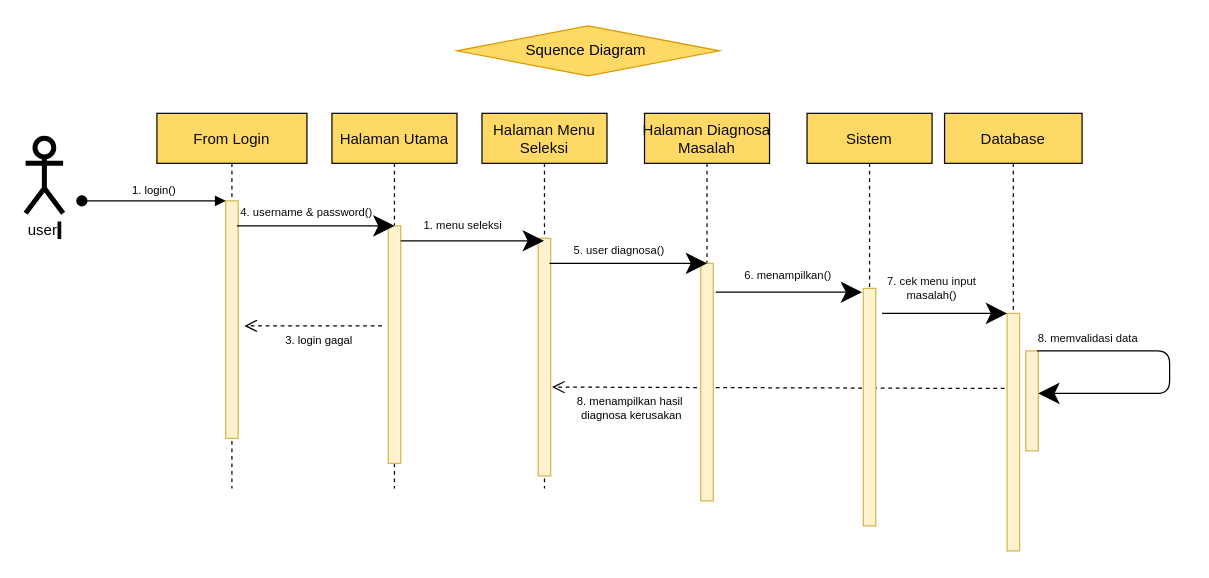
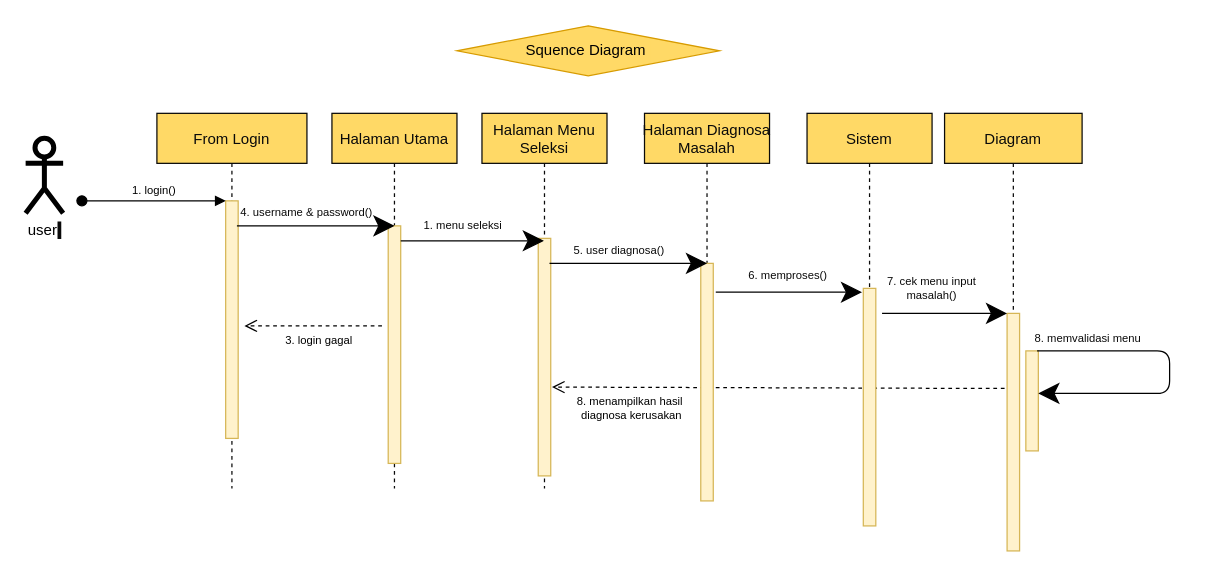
(1013, 139) -> (1013, 139)
(788, 276) -> (788, 276)
(1088, 338) -> (1088, 338)
